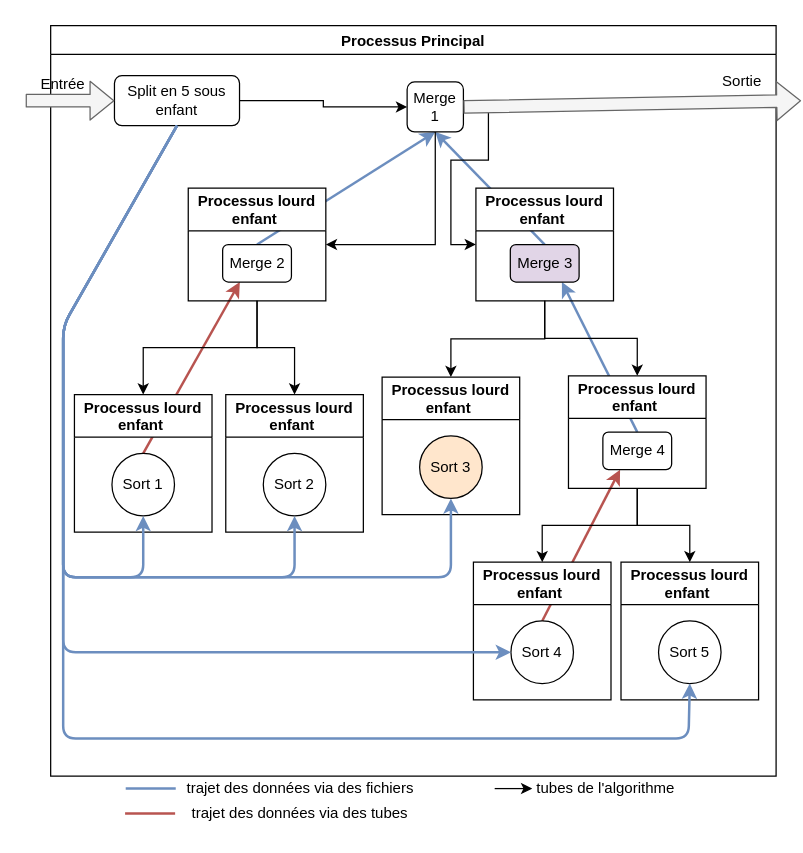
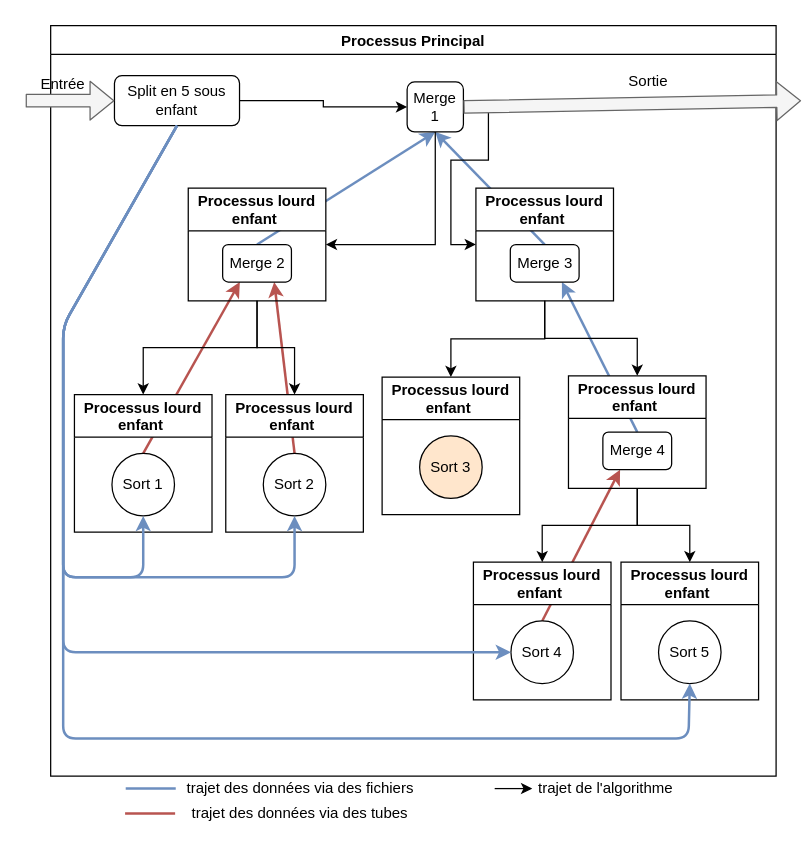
(741, 82) -> (648, 82)
(544, 263) -> (544, 263)
none -> (281, 344)
(398, 577) -> none
(606, 788) -> (606, 788)
